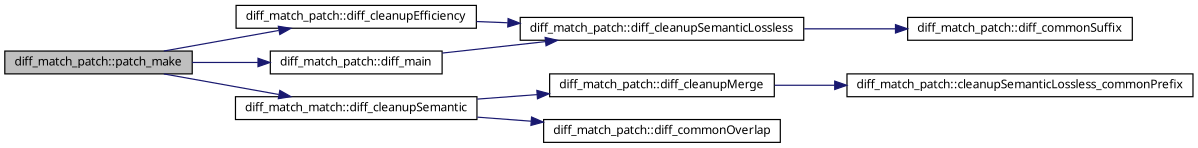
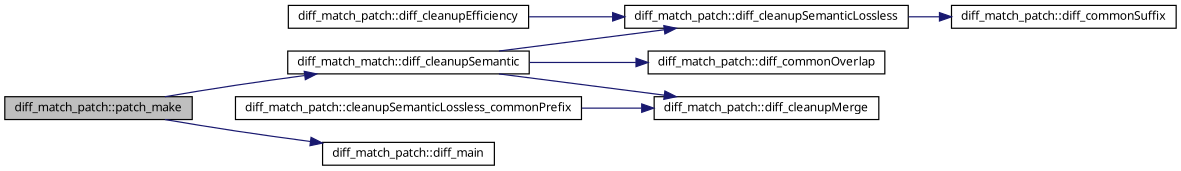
(221, 41) -> none
(494, 47) -> (582, 40)
(805, 85) -> (611, 108)
